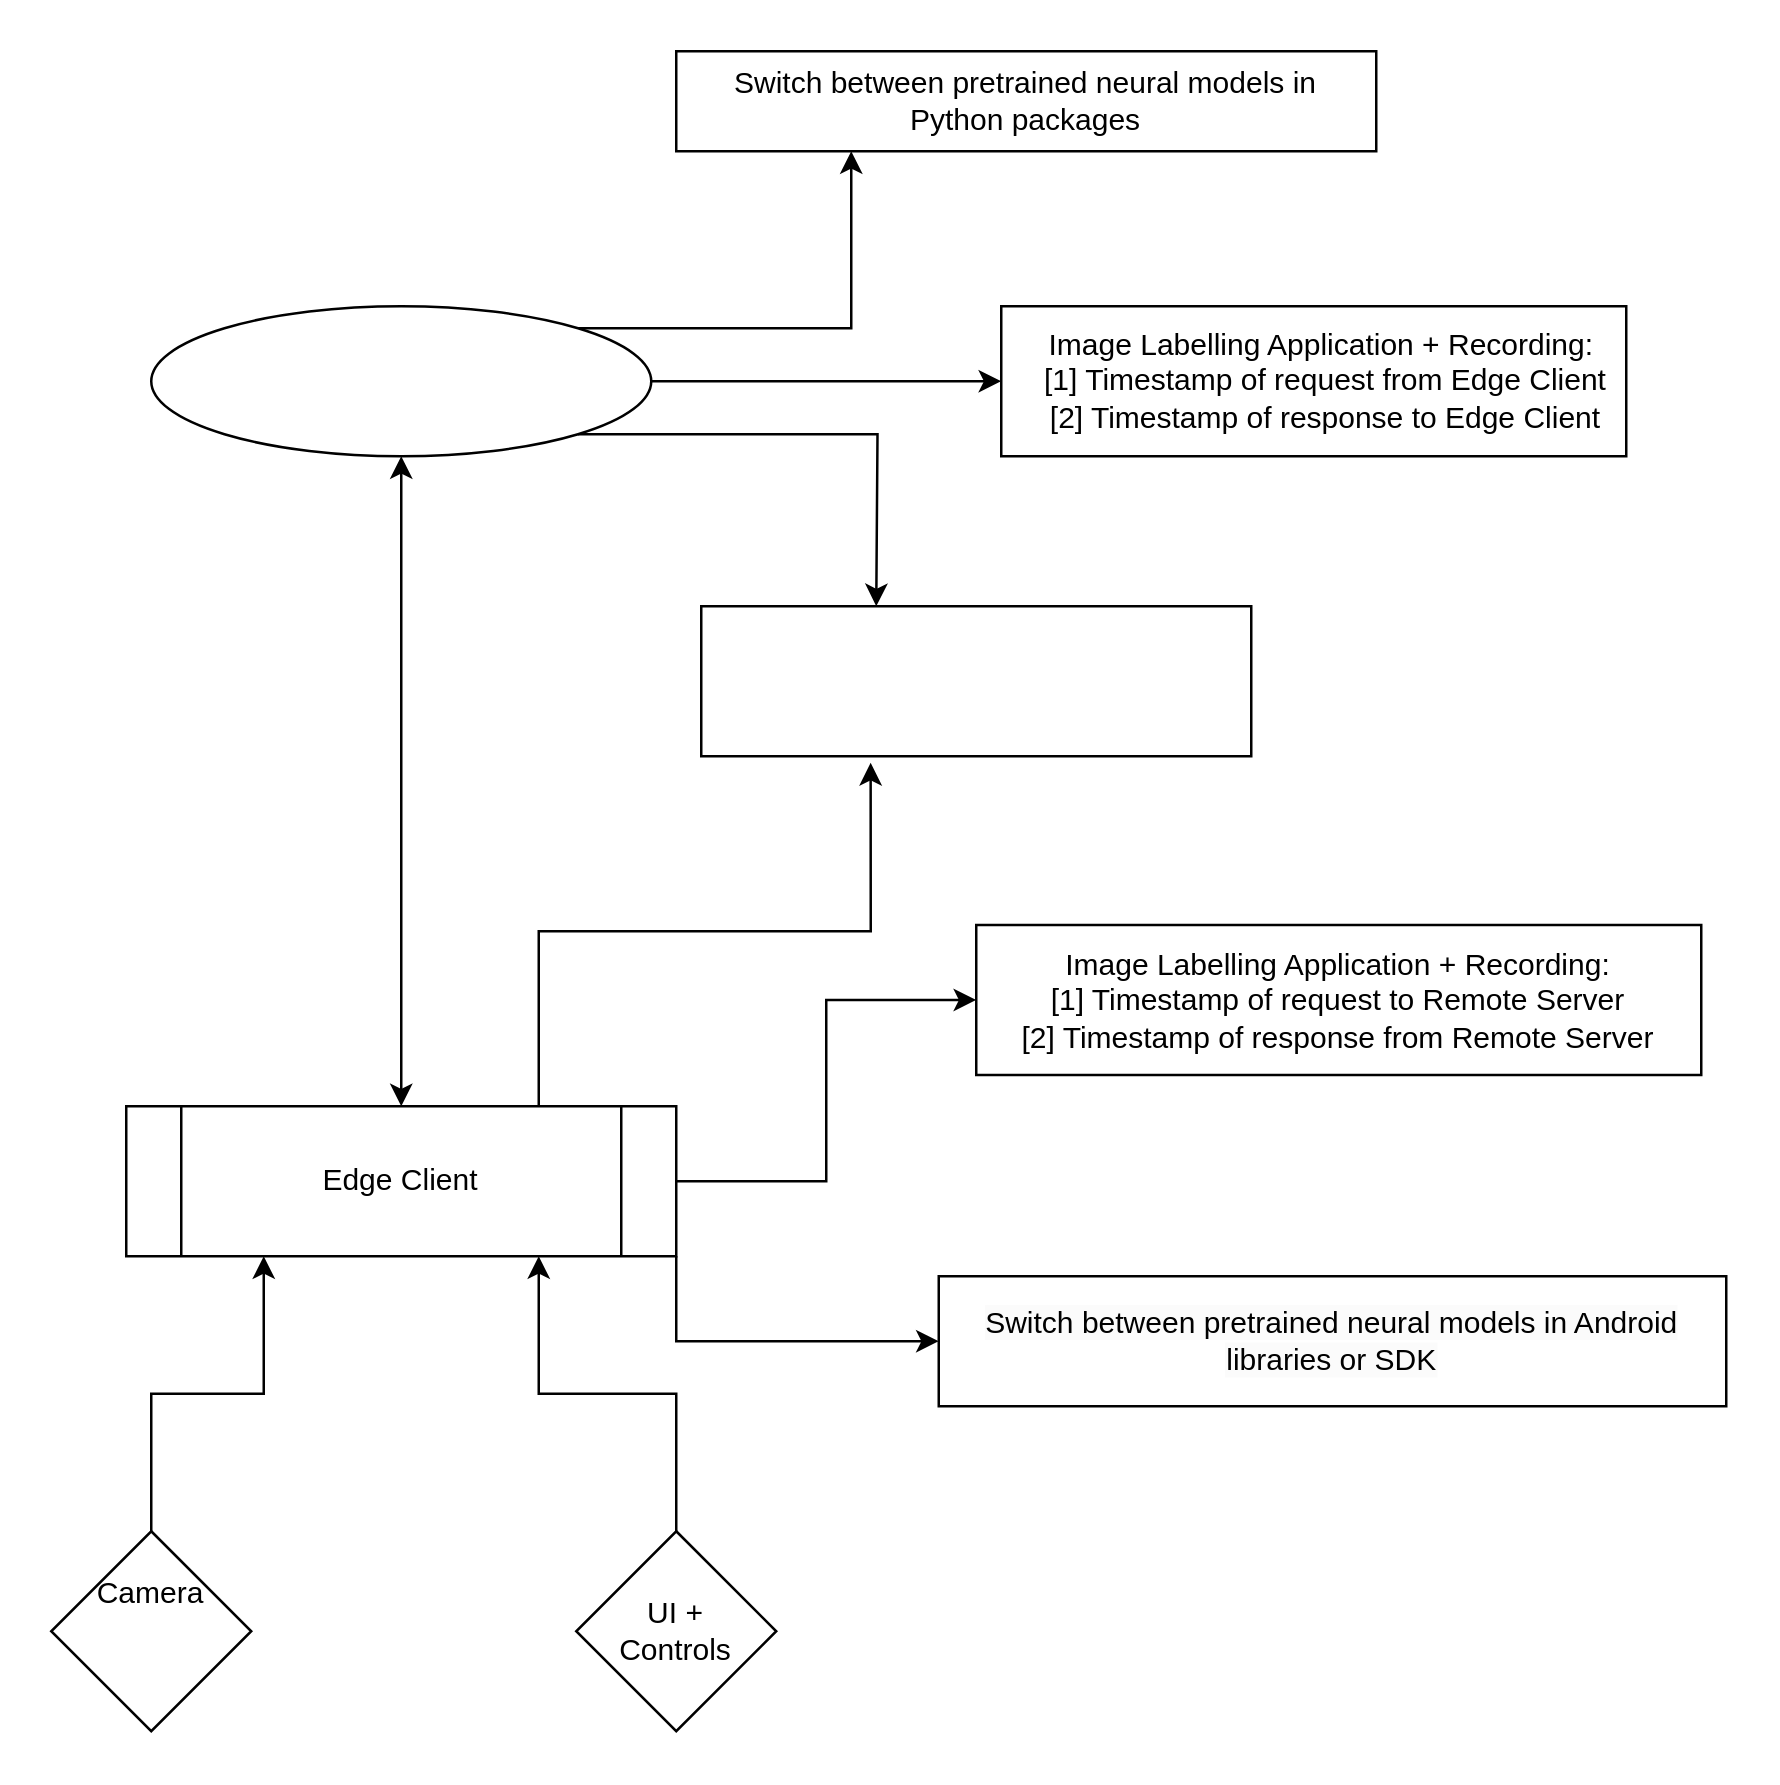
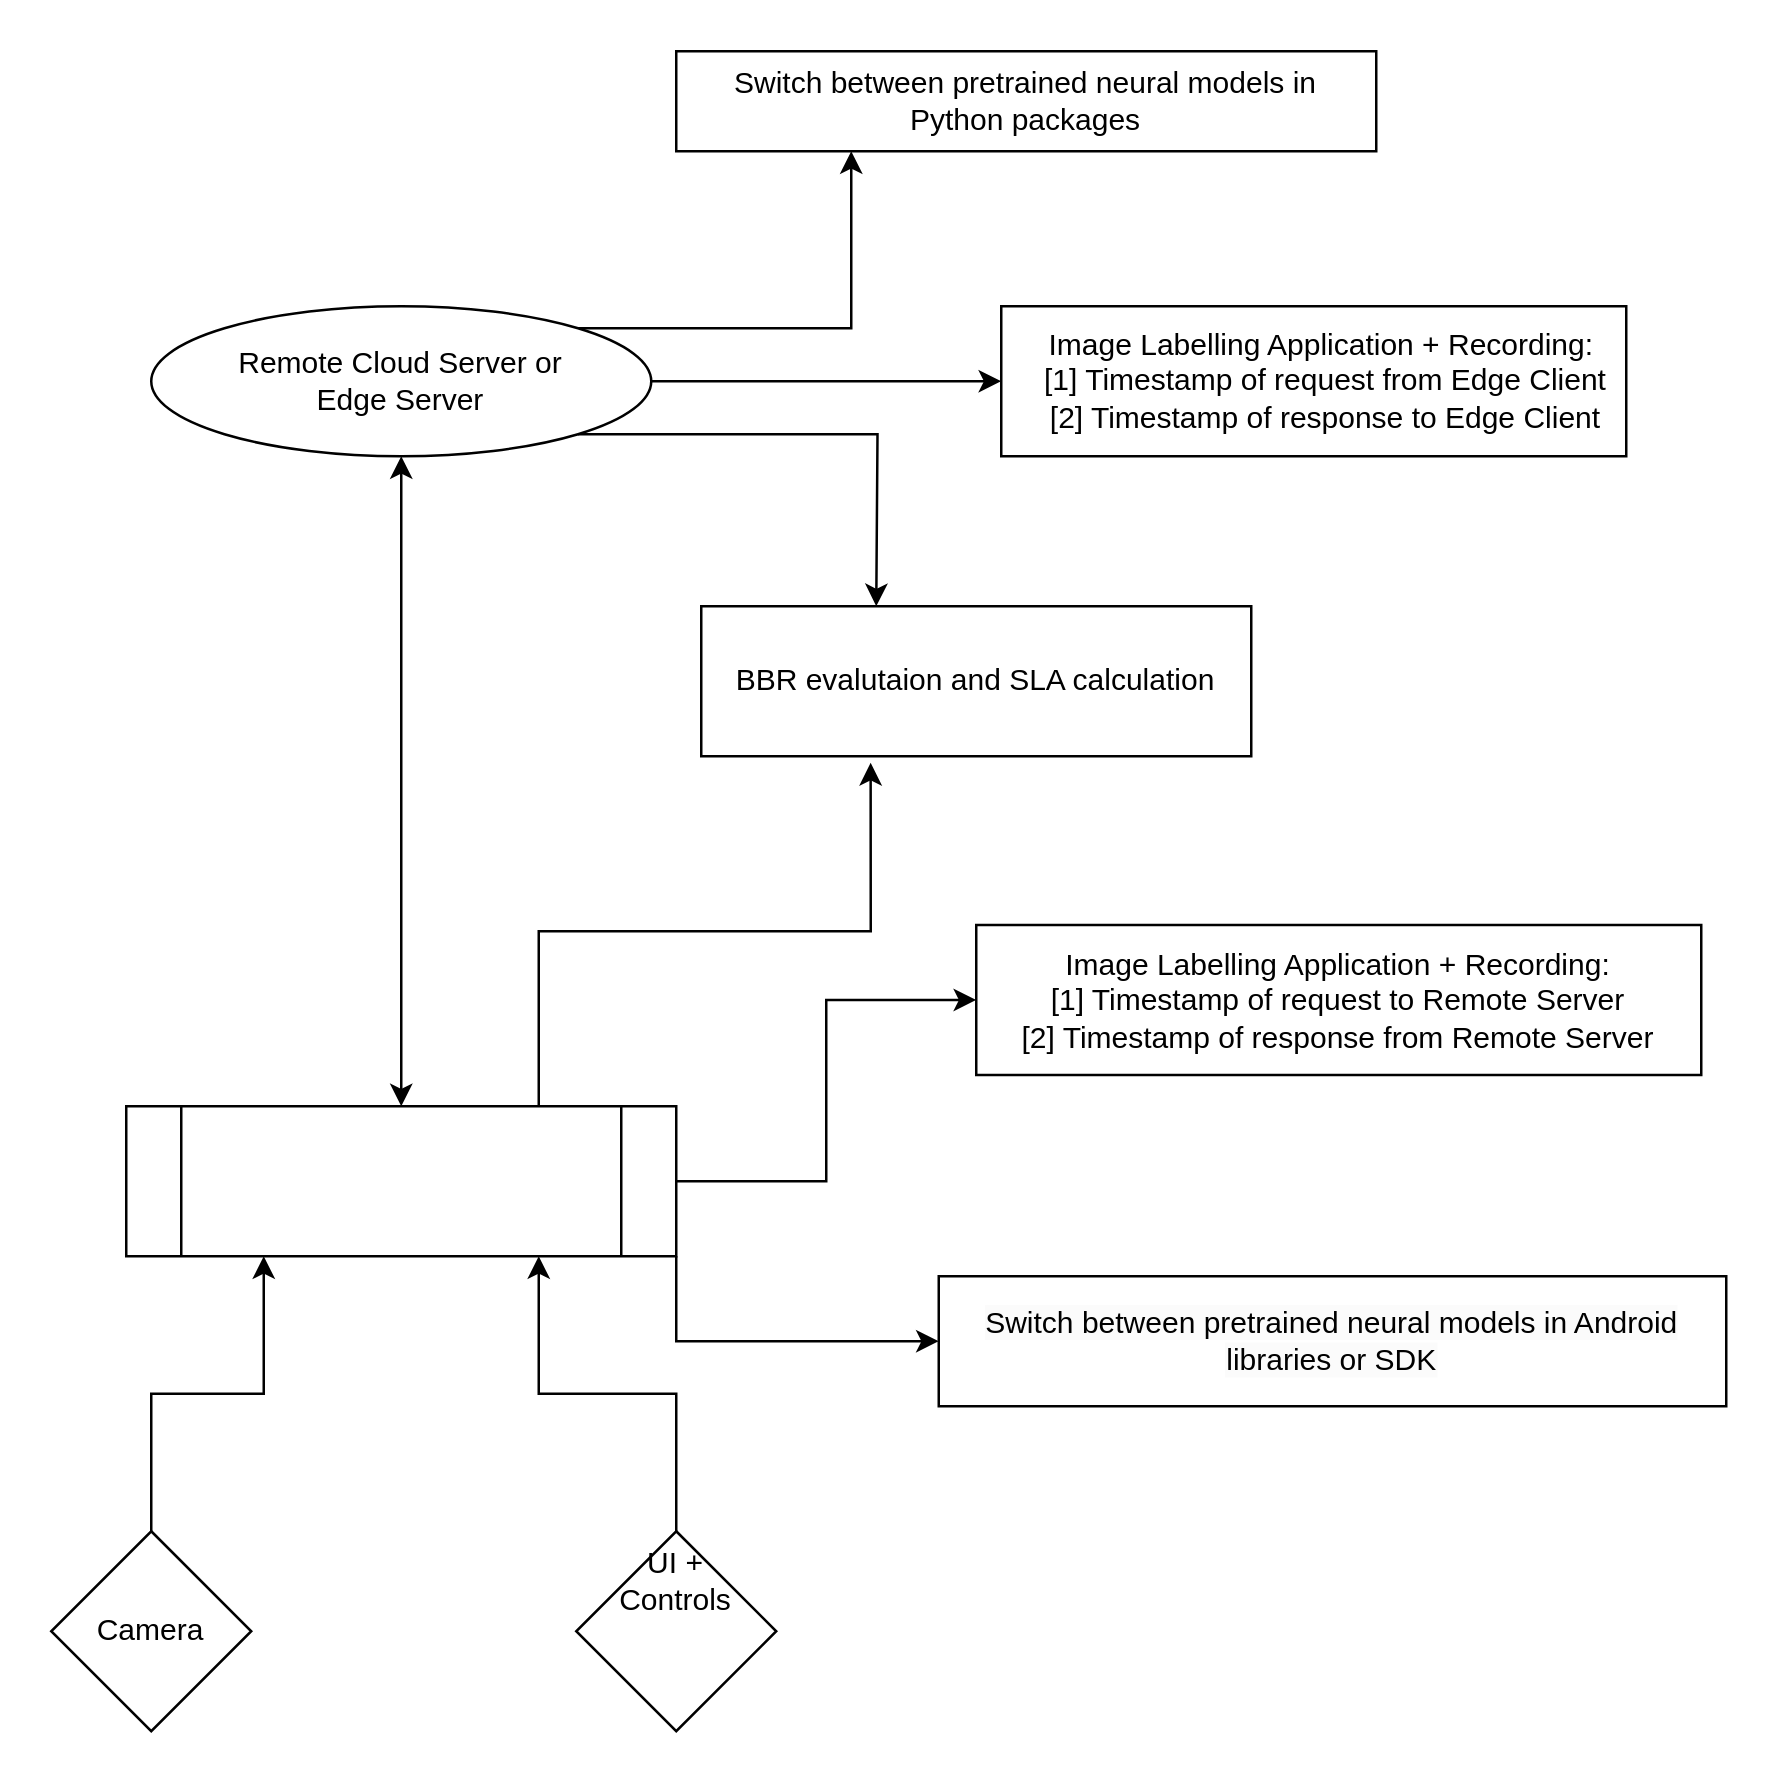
none -> (401, 381)
none -> (976, 681)
(401, 1181) -> none
(151, 1594) -> (151, 1631)
(676, 1631) -> (676, 1581)
